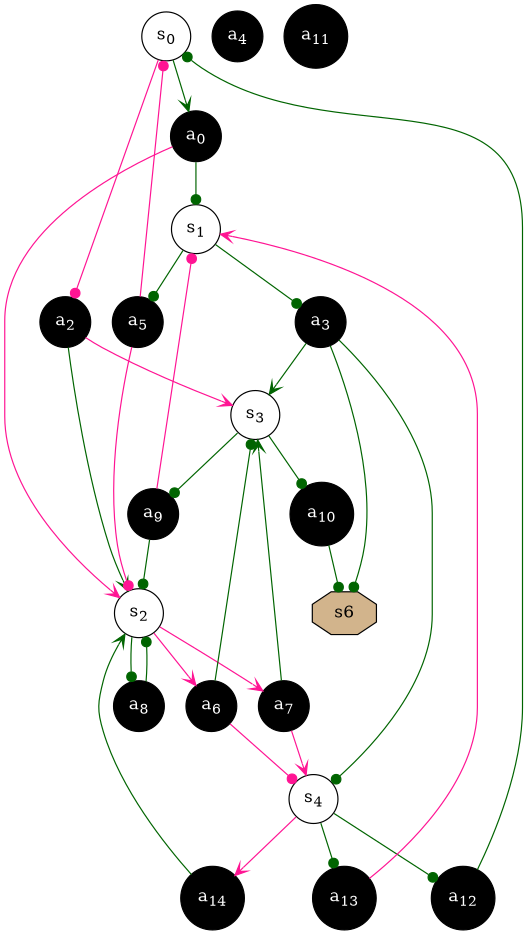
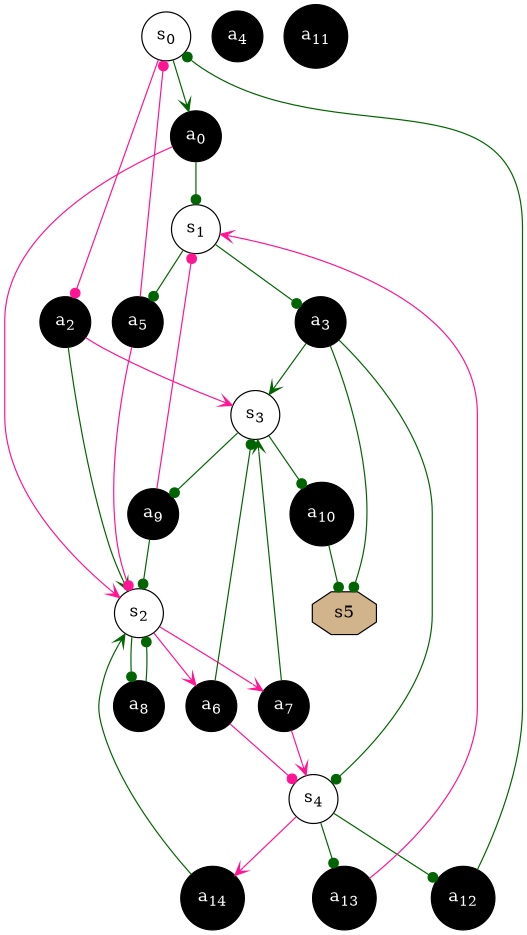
(344, 613) -> (344, 613)
